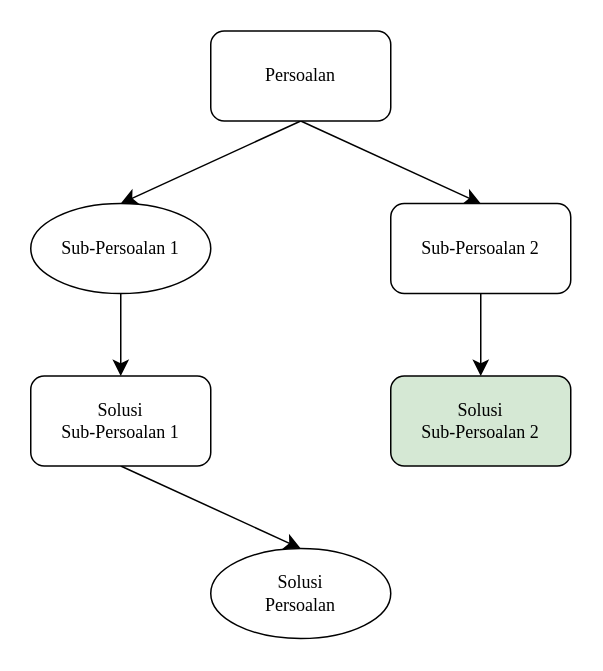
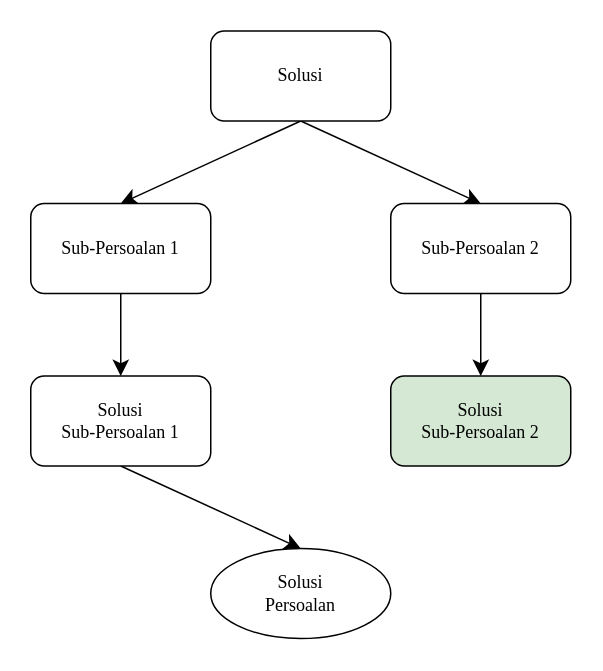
(301, 76) -> (301, 76)
(121, 248) -> (121, 248)
